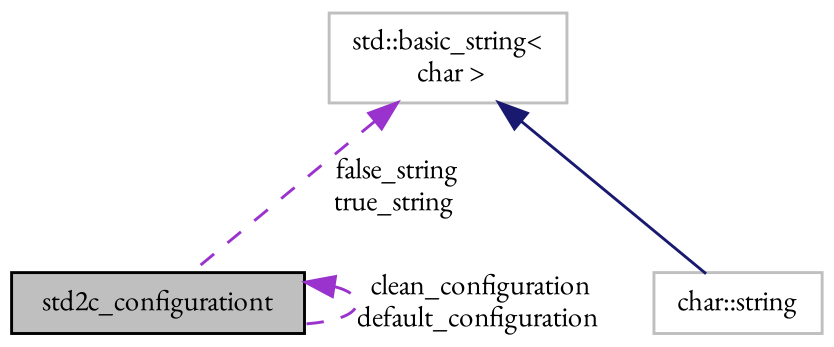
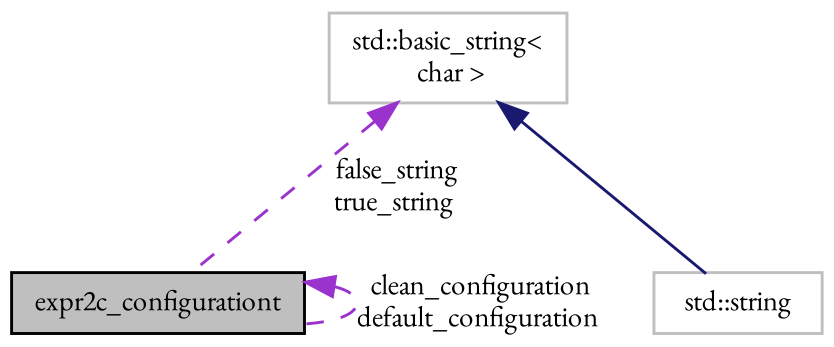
(158, 303) -> (158, 303)
(738, 303) -> (738, 303)
